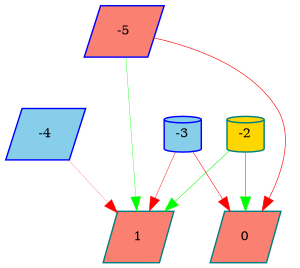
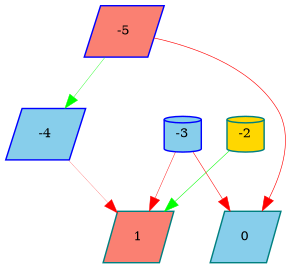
(131, 127) -> (89, 77)
(246, 174) -> none
(246, 237) -> (246, 237)
